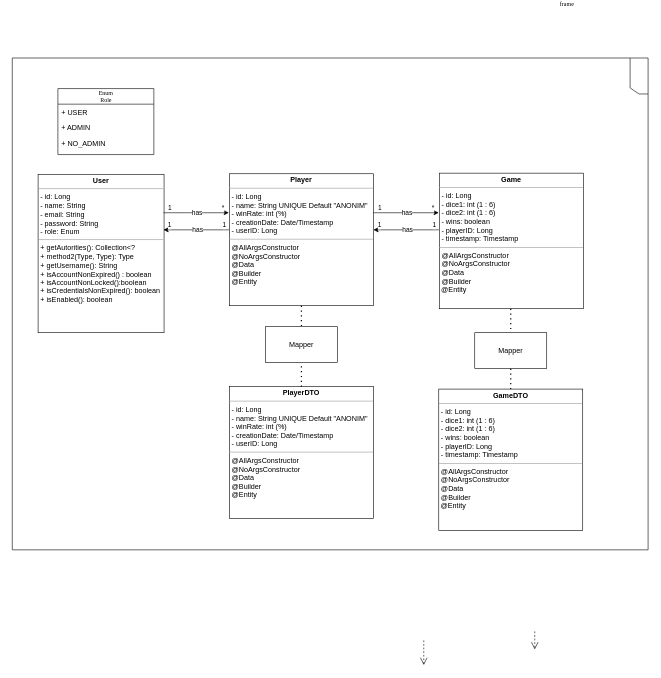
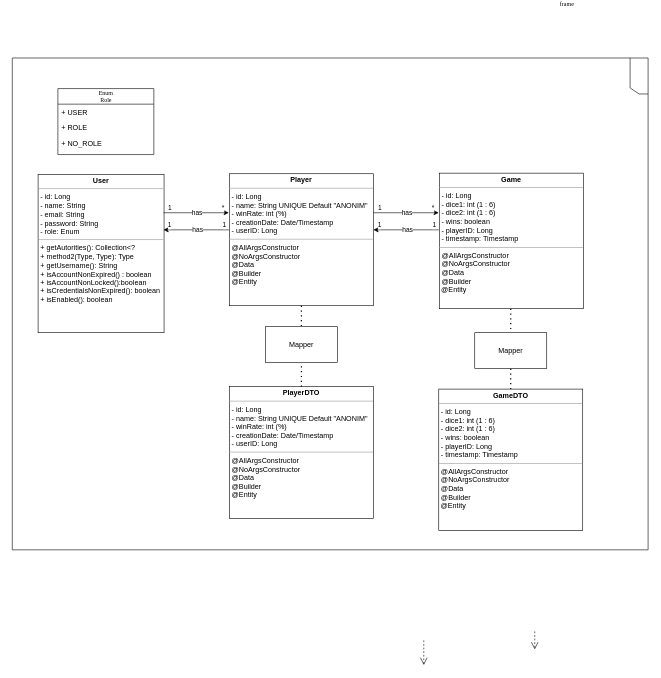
(75, 128) -> (73, 128)
(81, 144) -> (79, 144)
